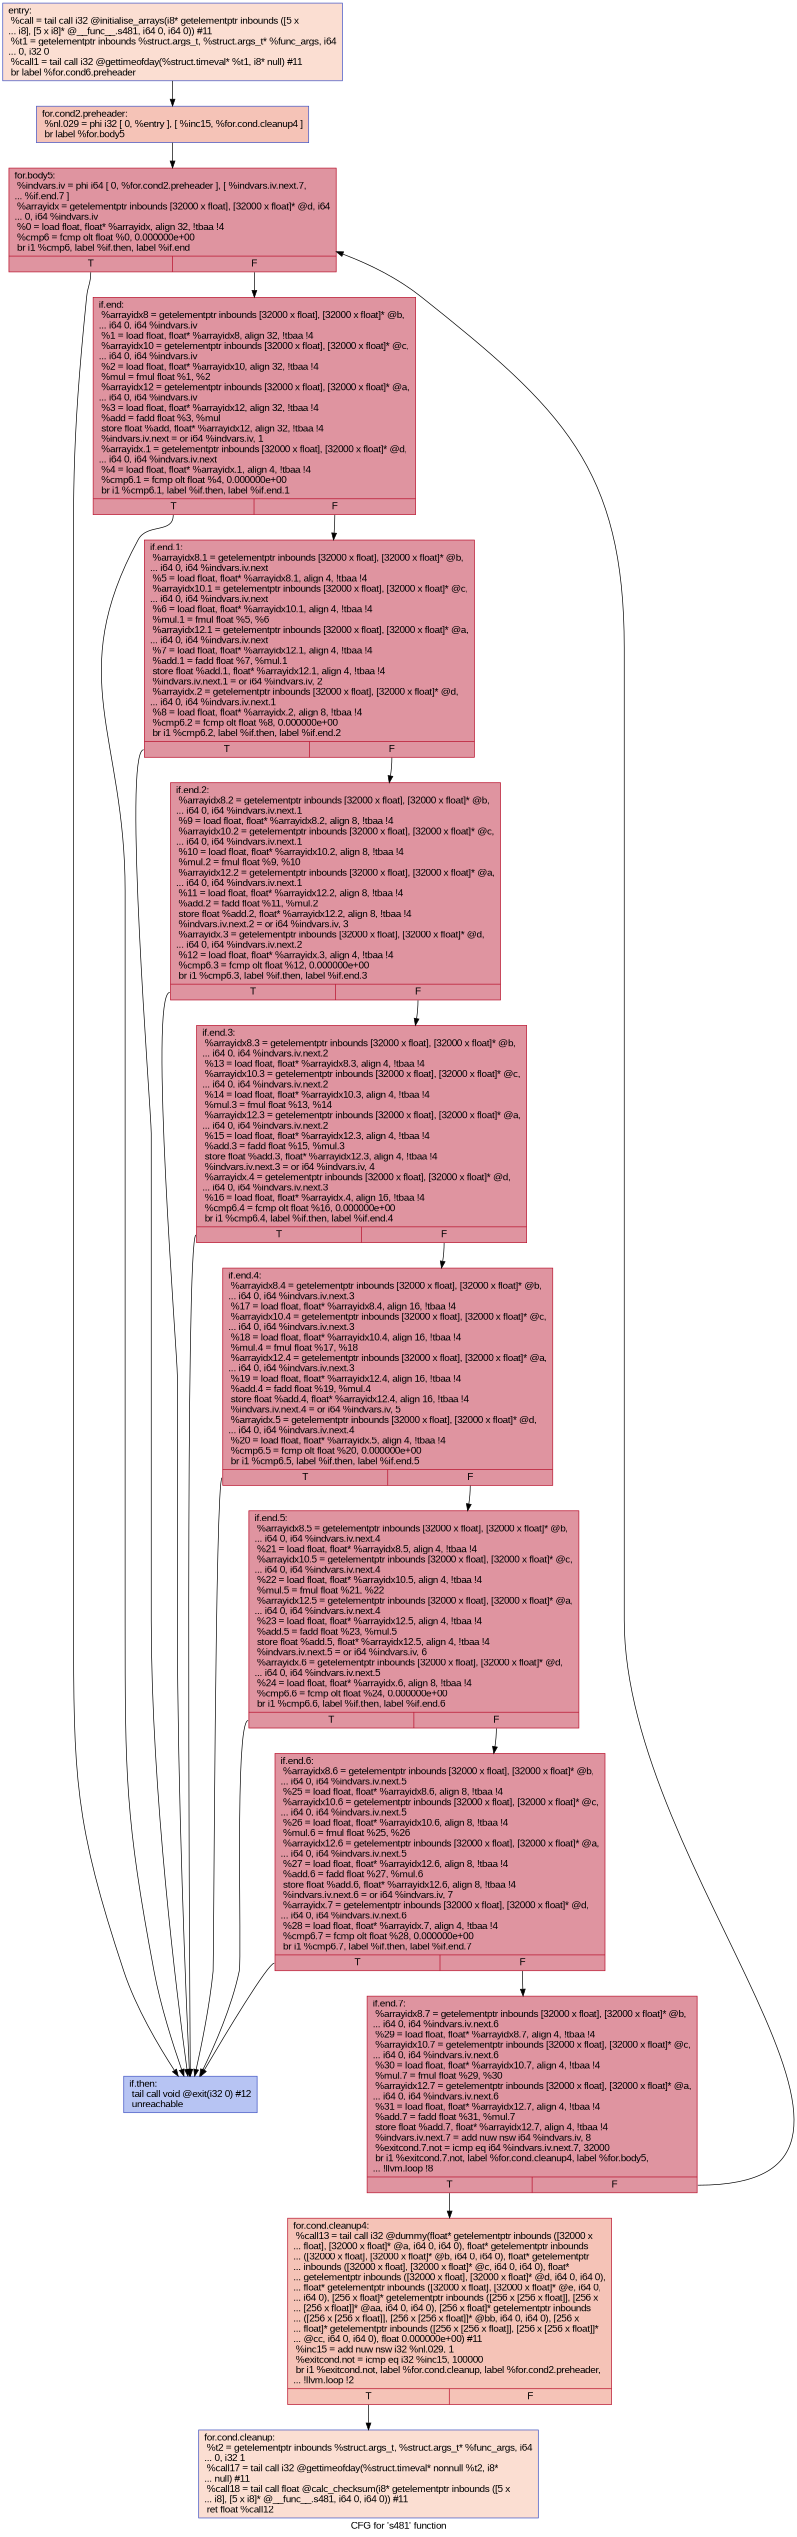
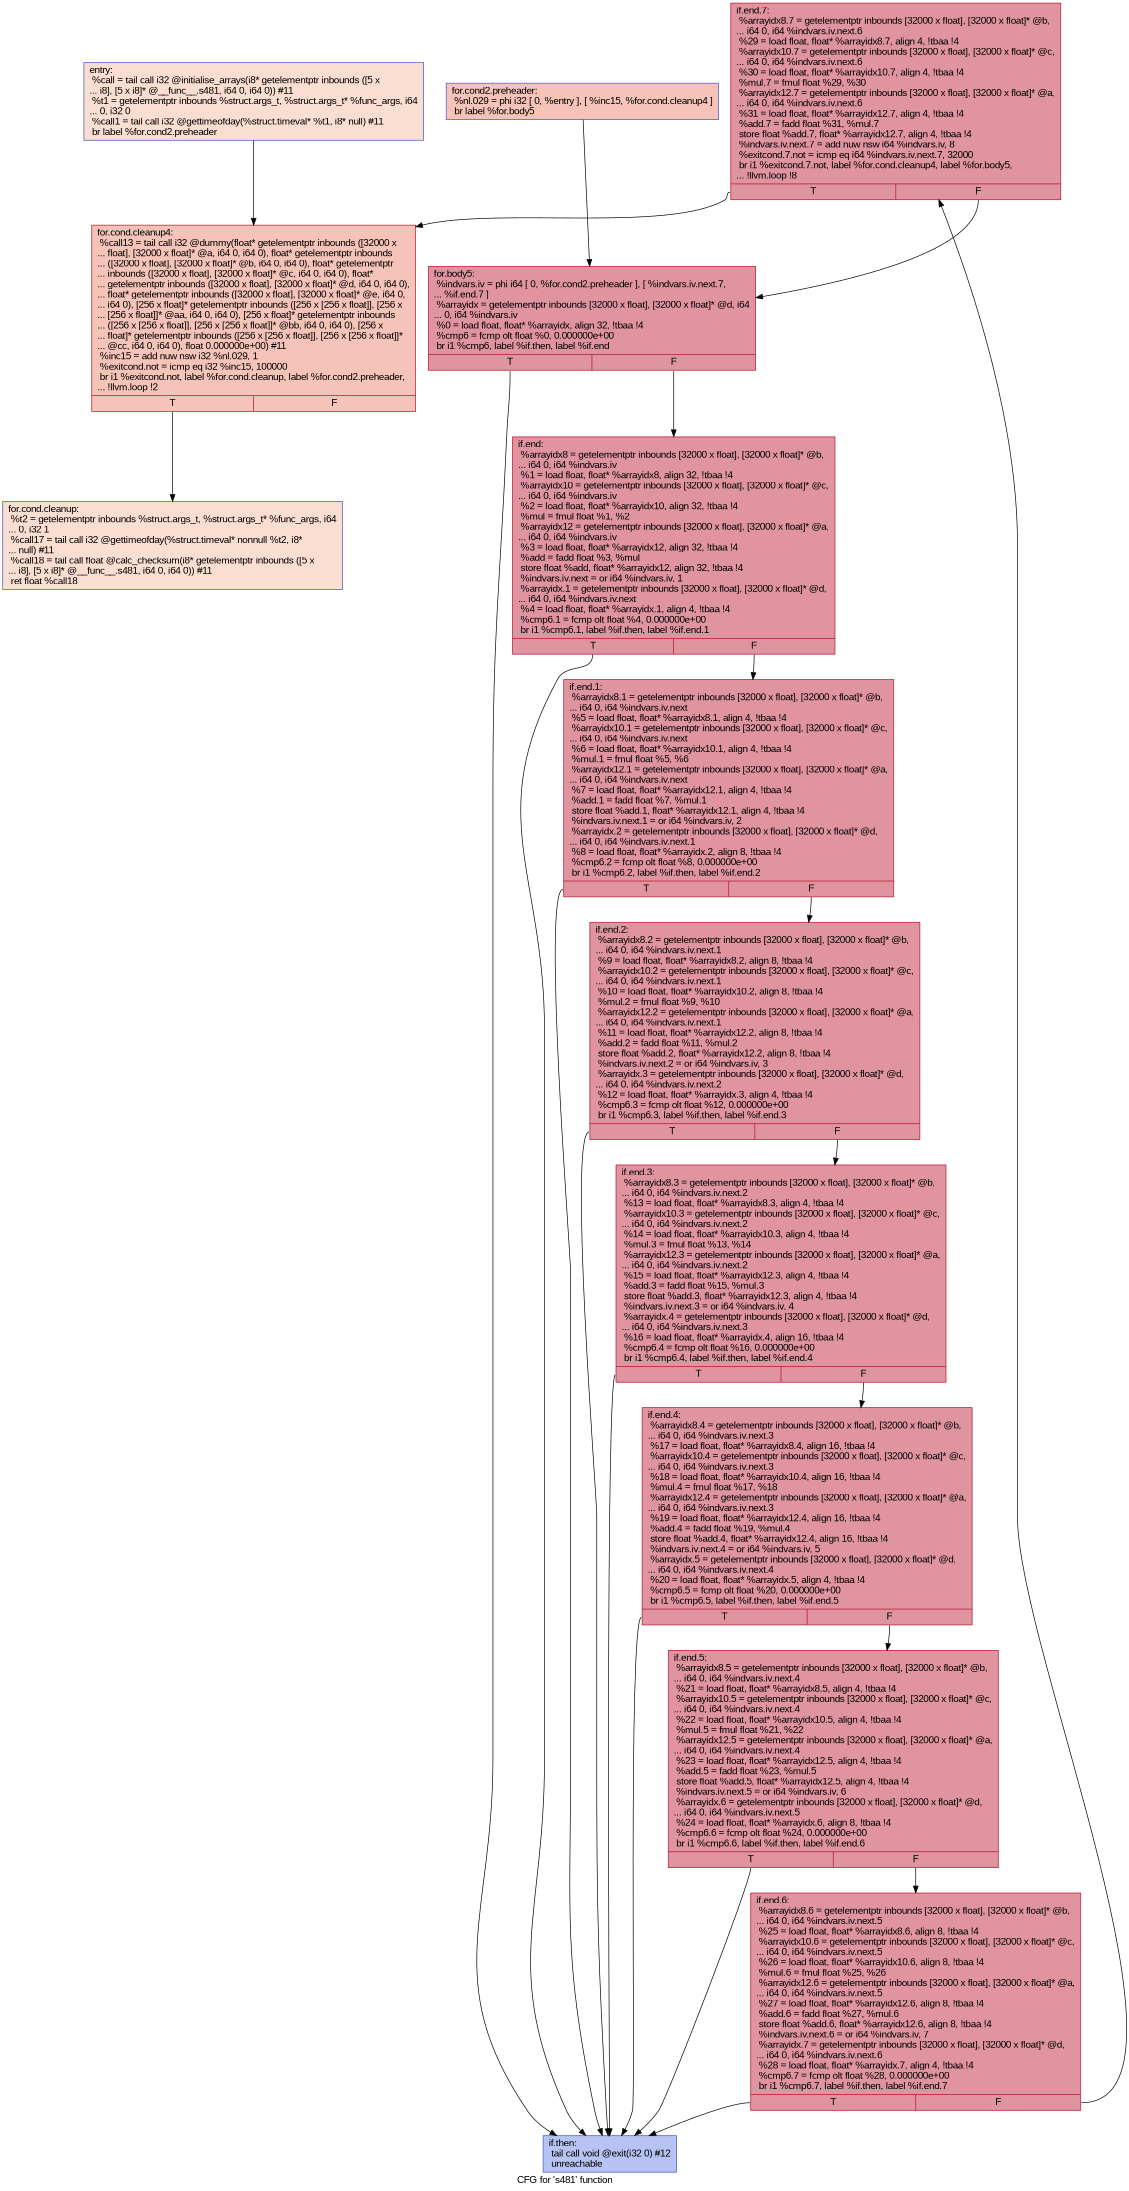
(72, 73) -> (153, 132)
(173, 90) -> (254, 179)
(239, 2510) -> (43, 581)
